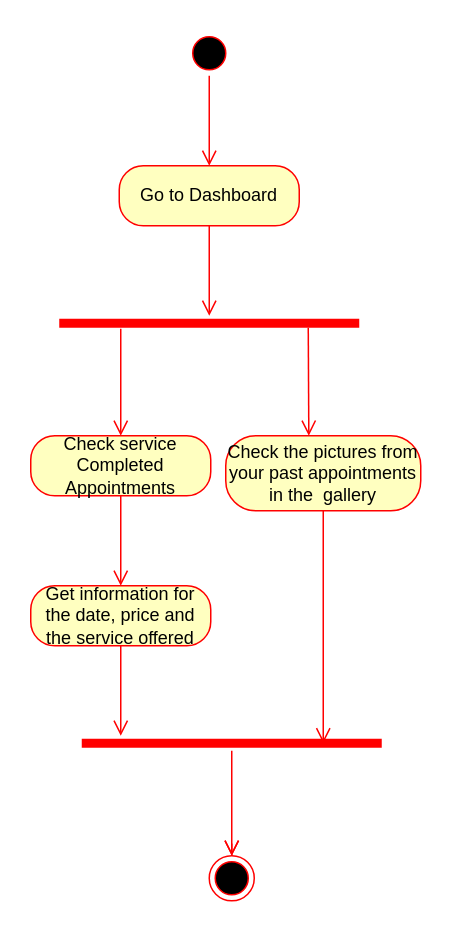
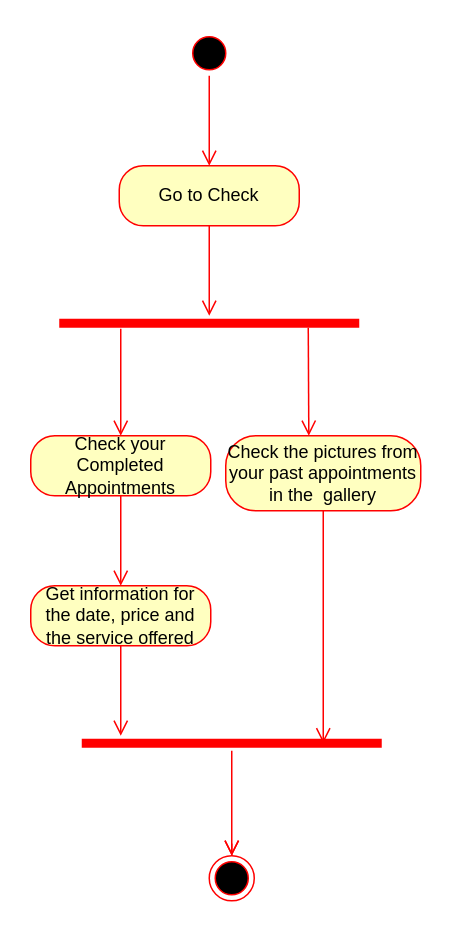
(209, 196) -> (209, 196)
(121, 466) -> (121, 466)
